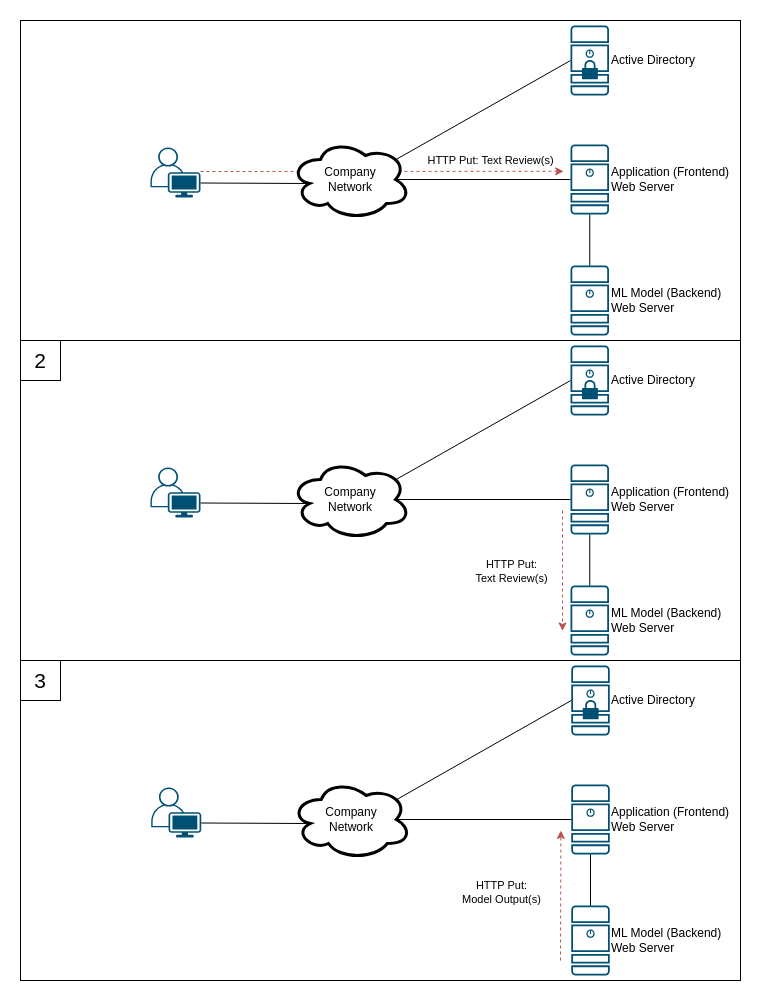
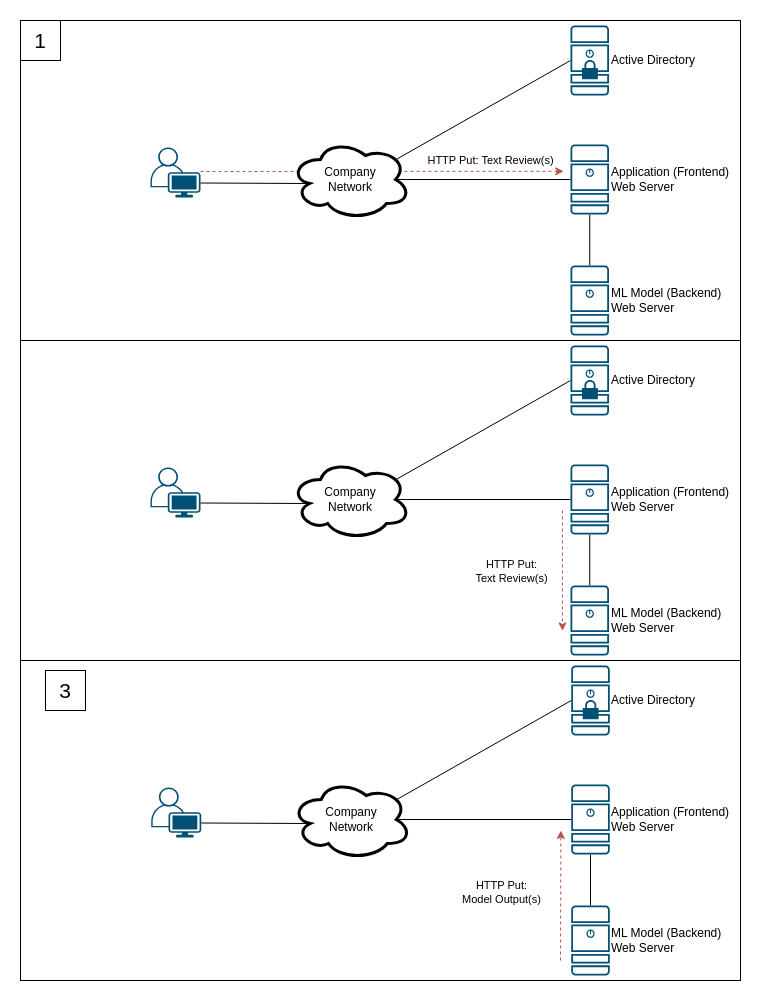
none -> (41, 41)
(41, 361) -> none
(41, 681) -> (66, 691)
